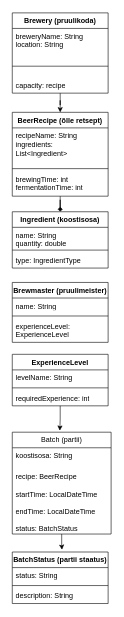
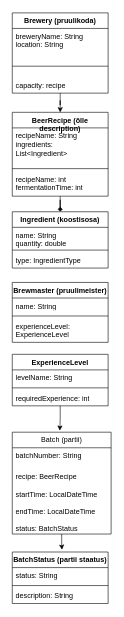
(60, 120) -> (60, 125)
(54, 184) -> (54, 184)
(48, 456) -> (51, 456)
